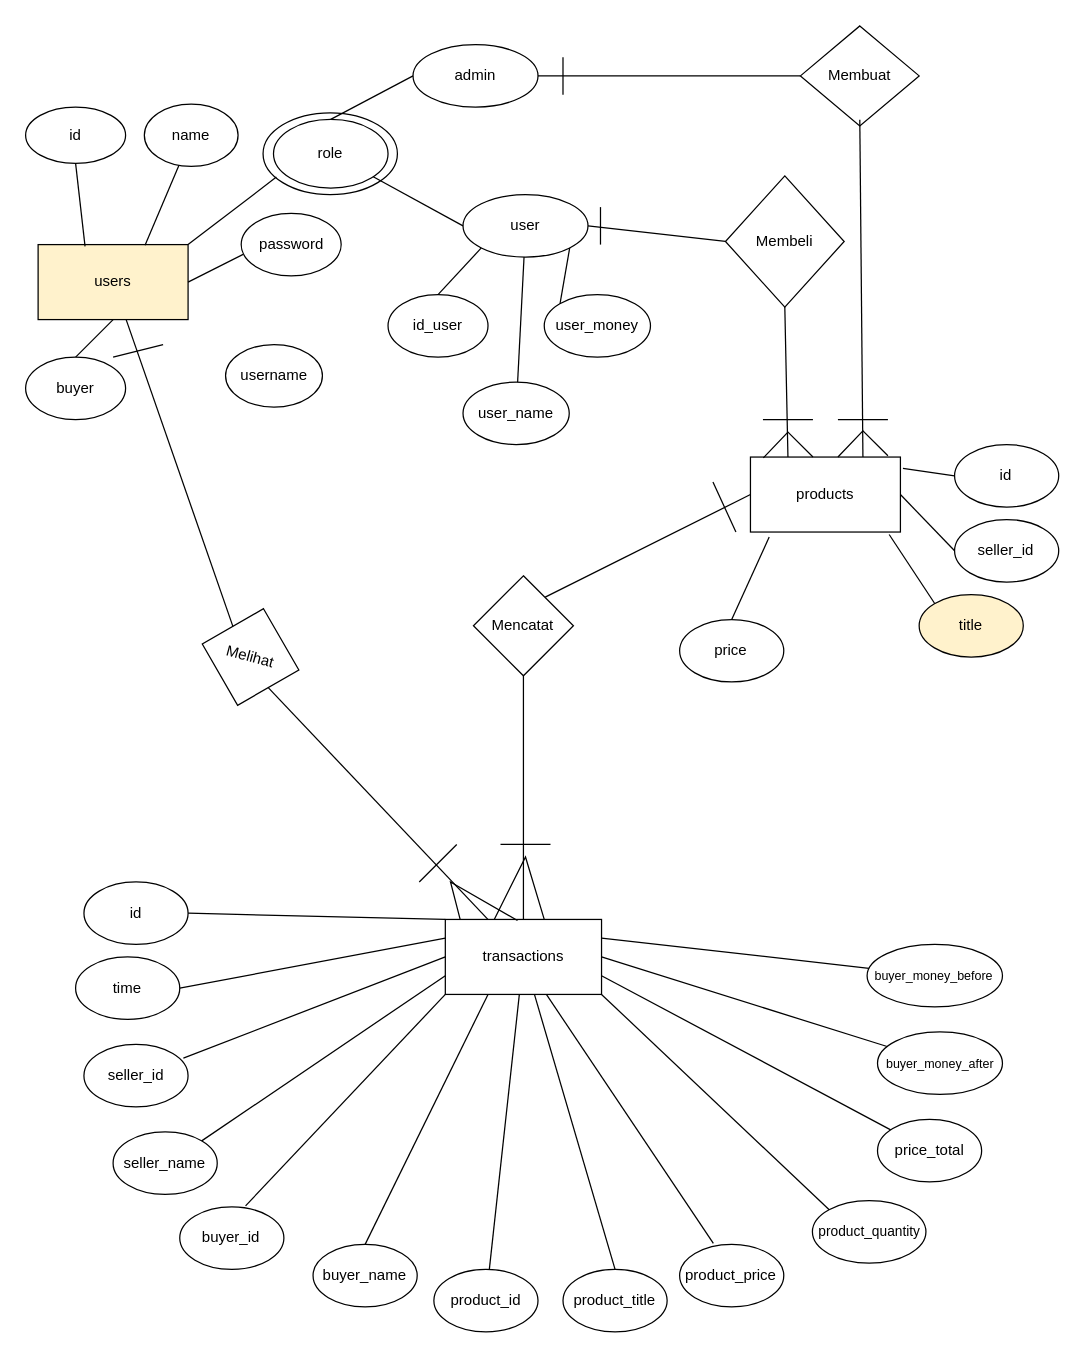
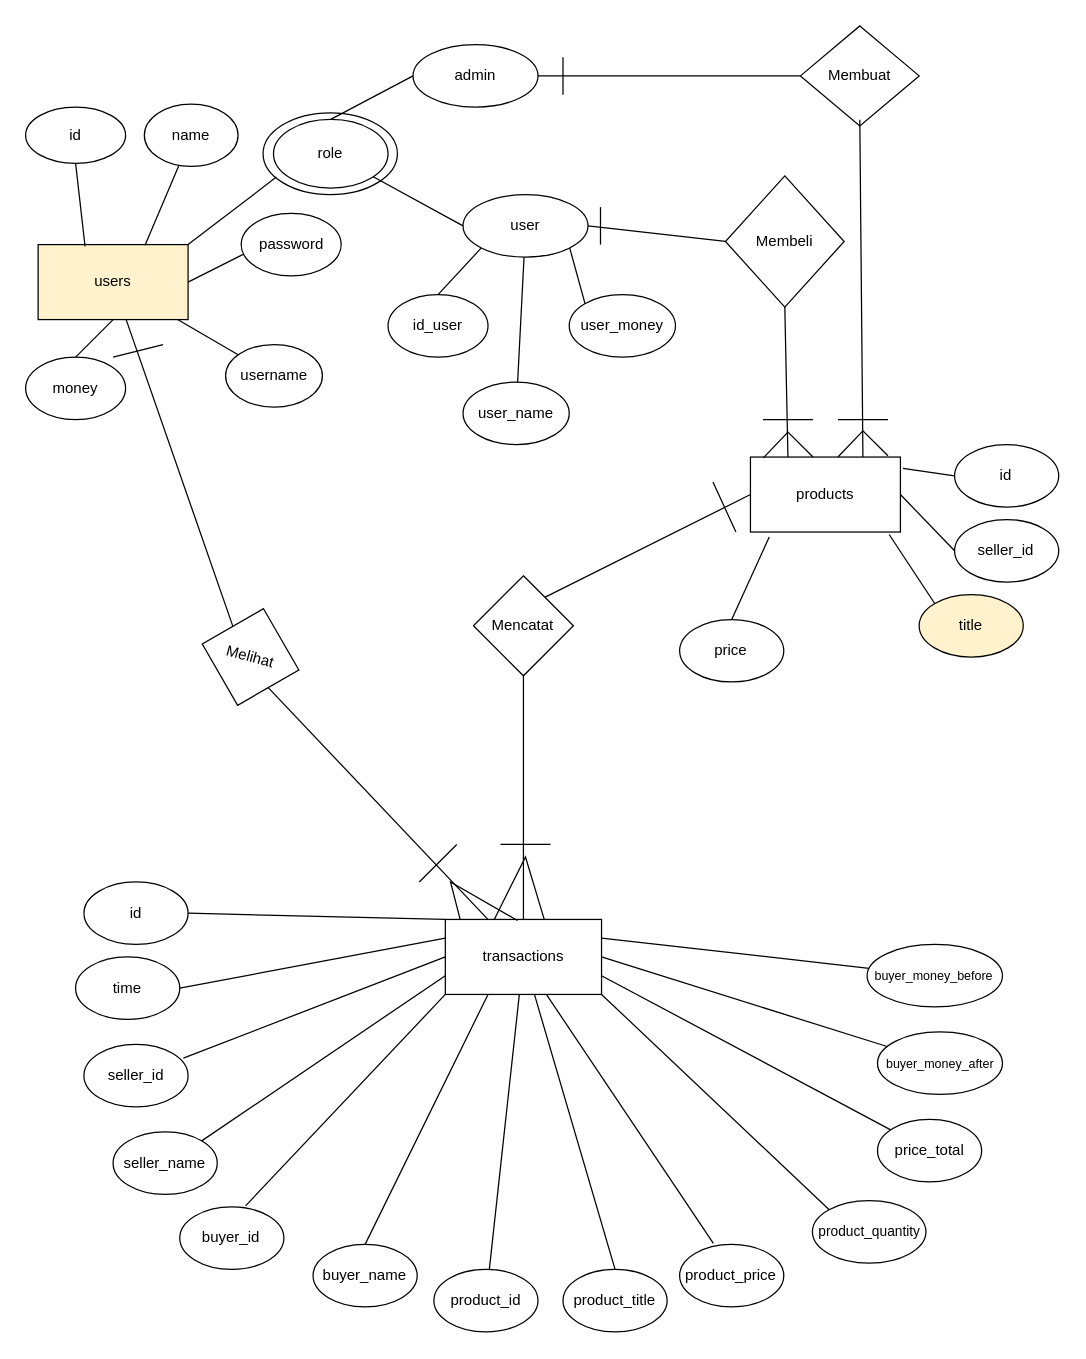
(598, 326) -> (623, 326)
none -> (208, 337)
(76, 388) -> (76, 388)
